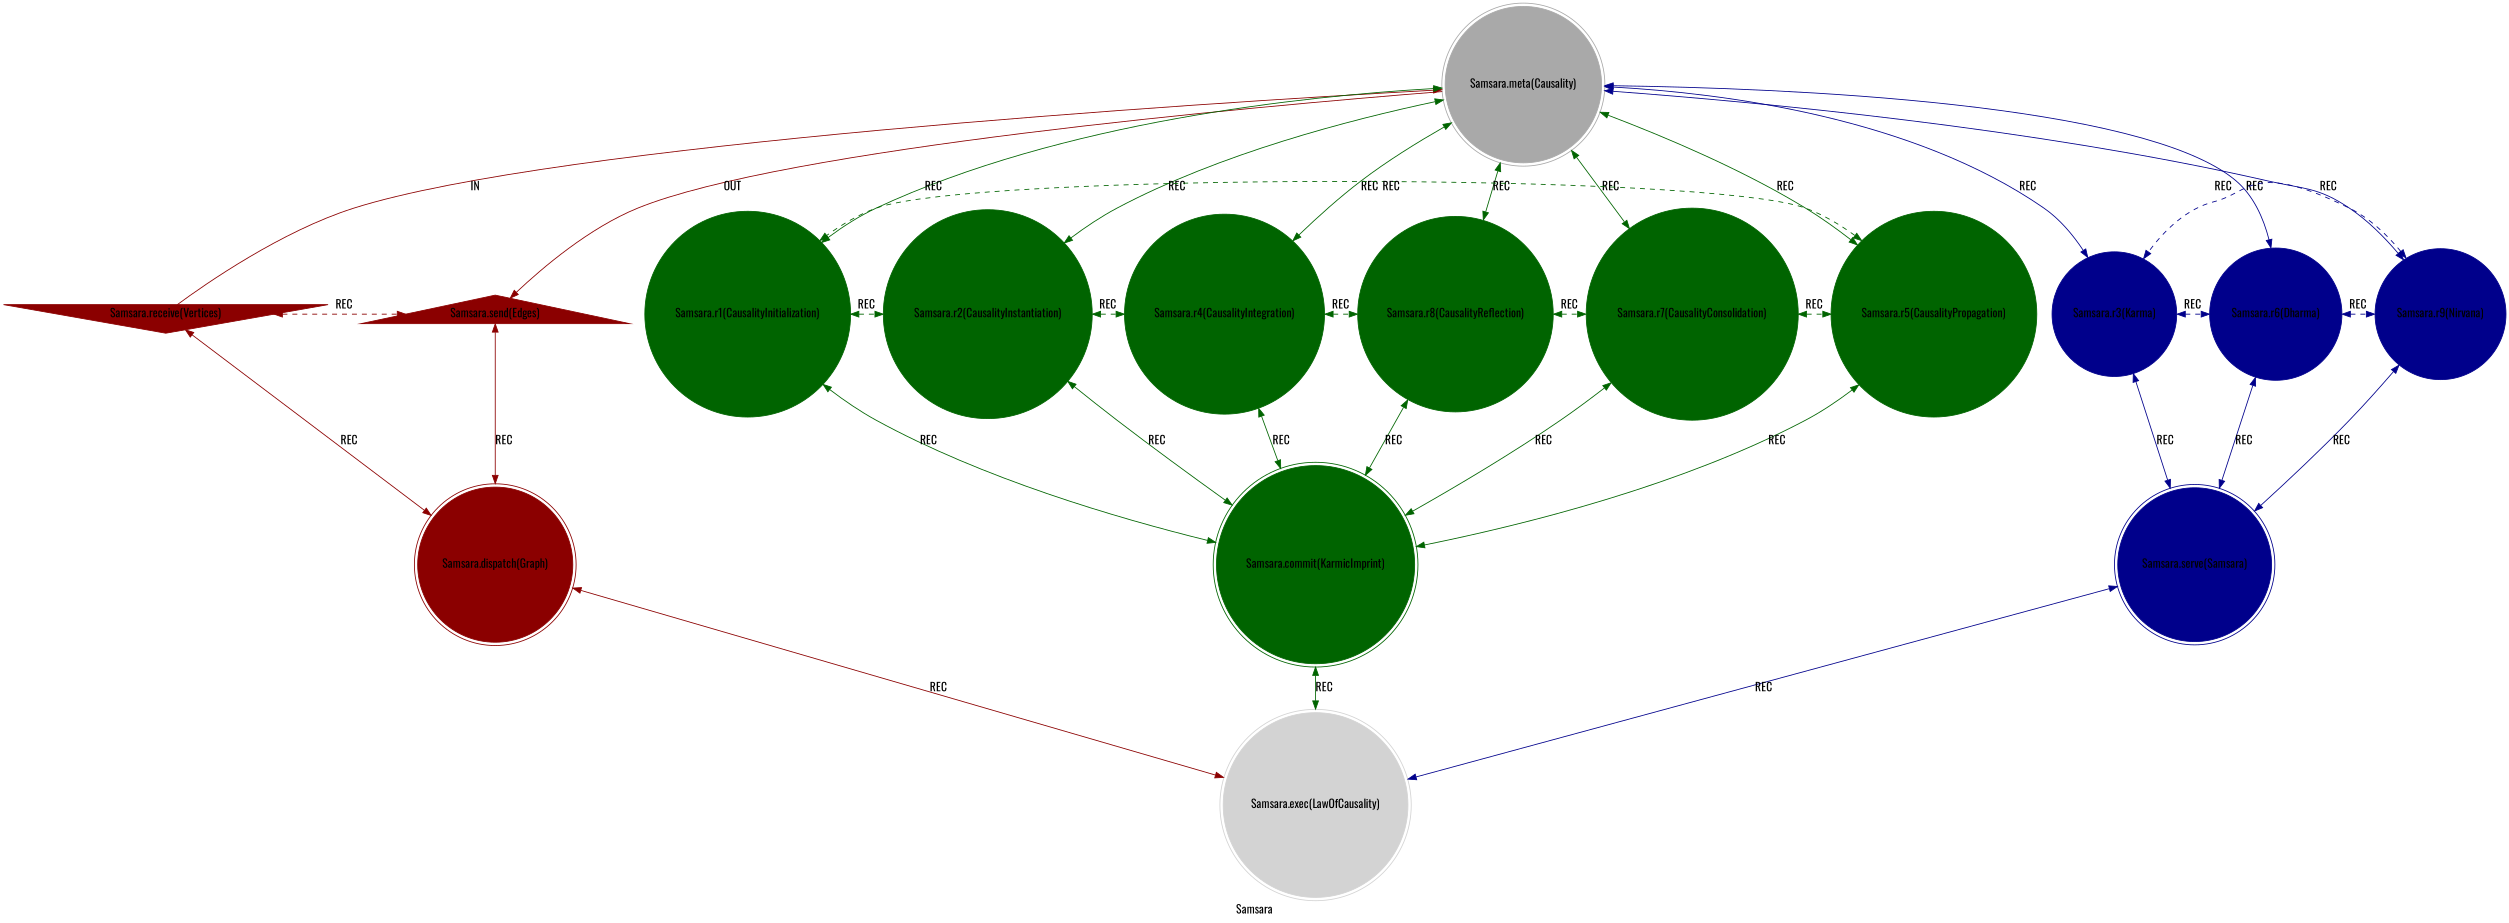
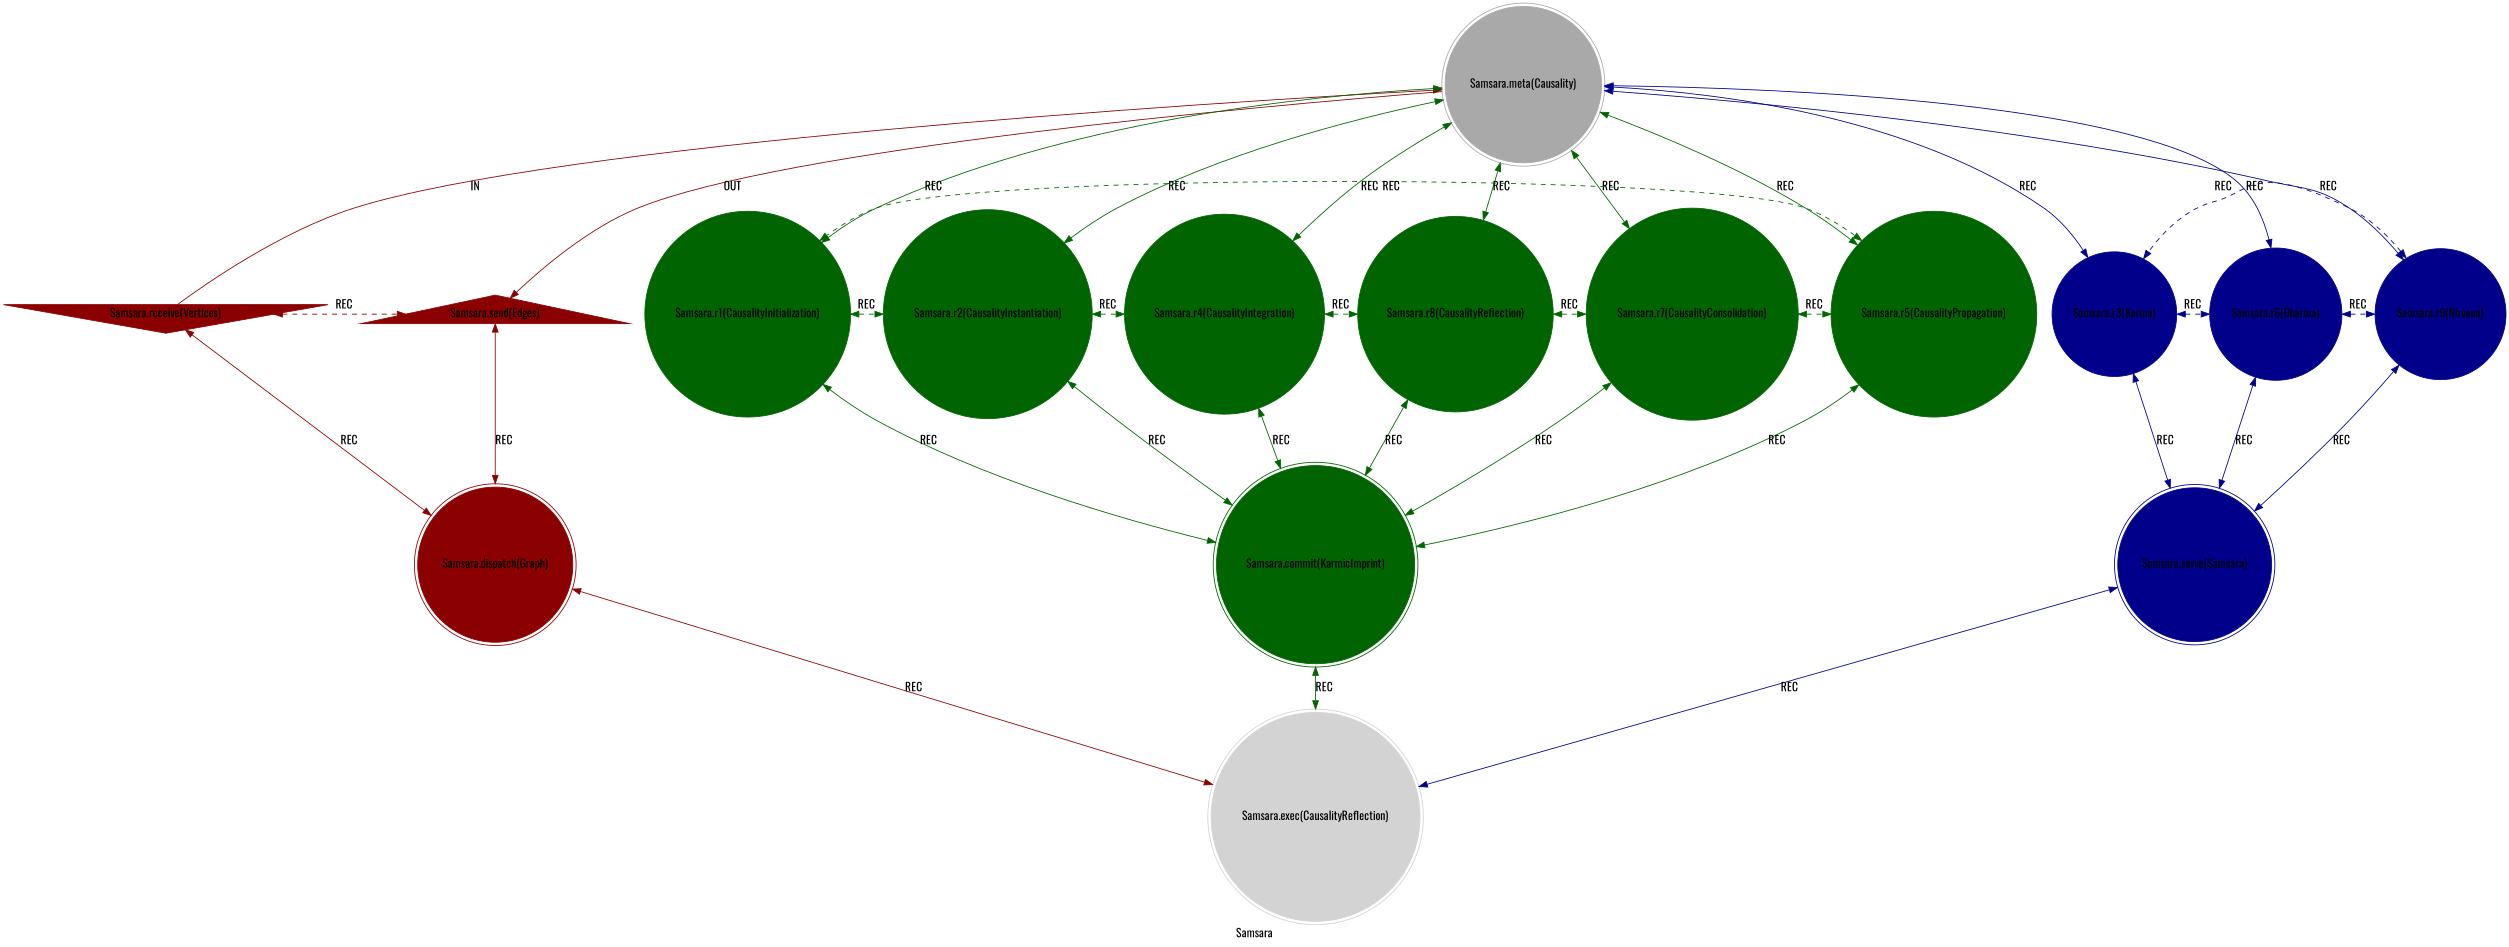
(1316, 805) -> (1316, 817)
